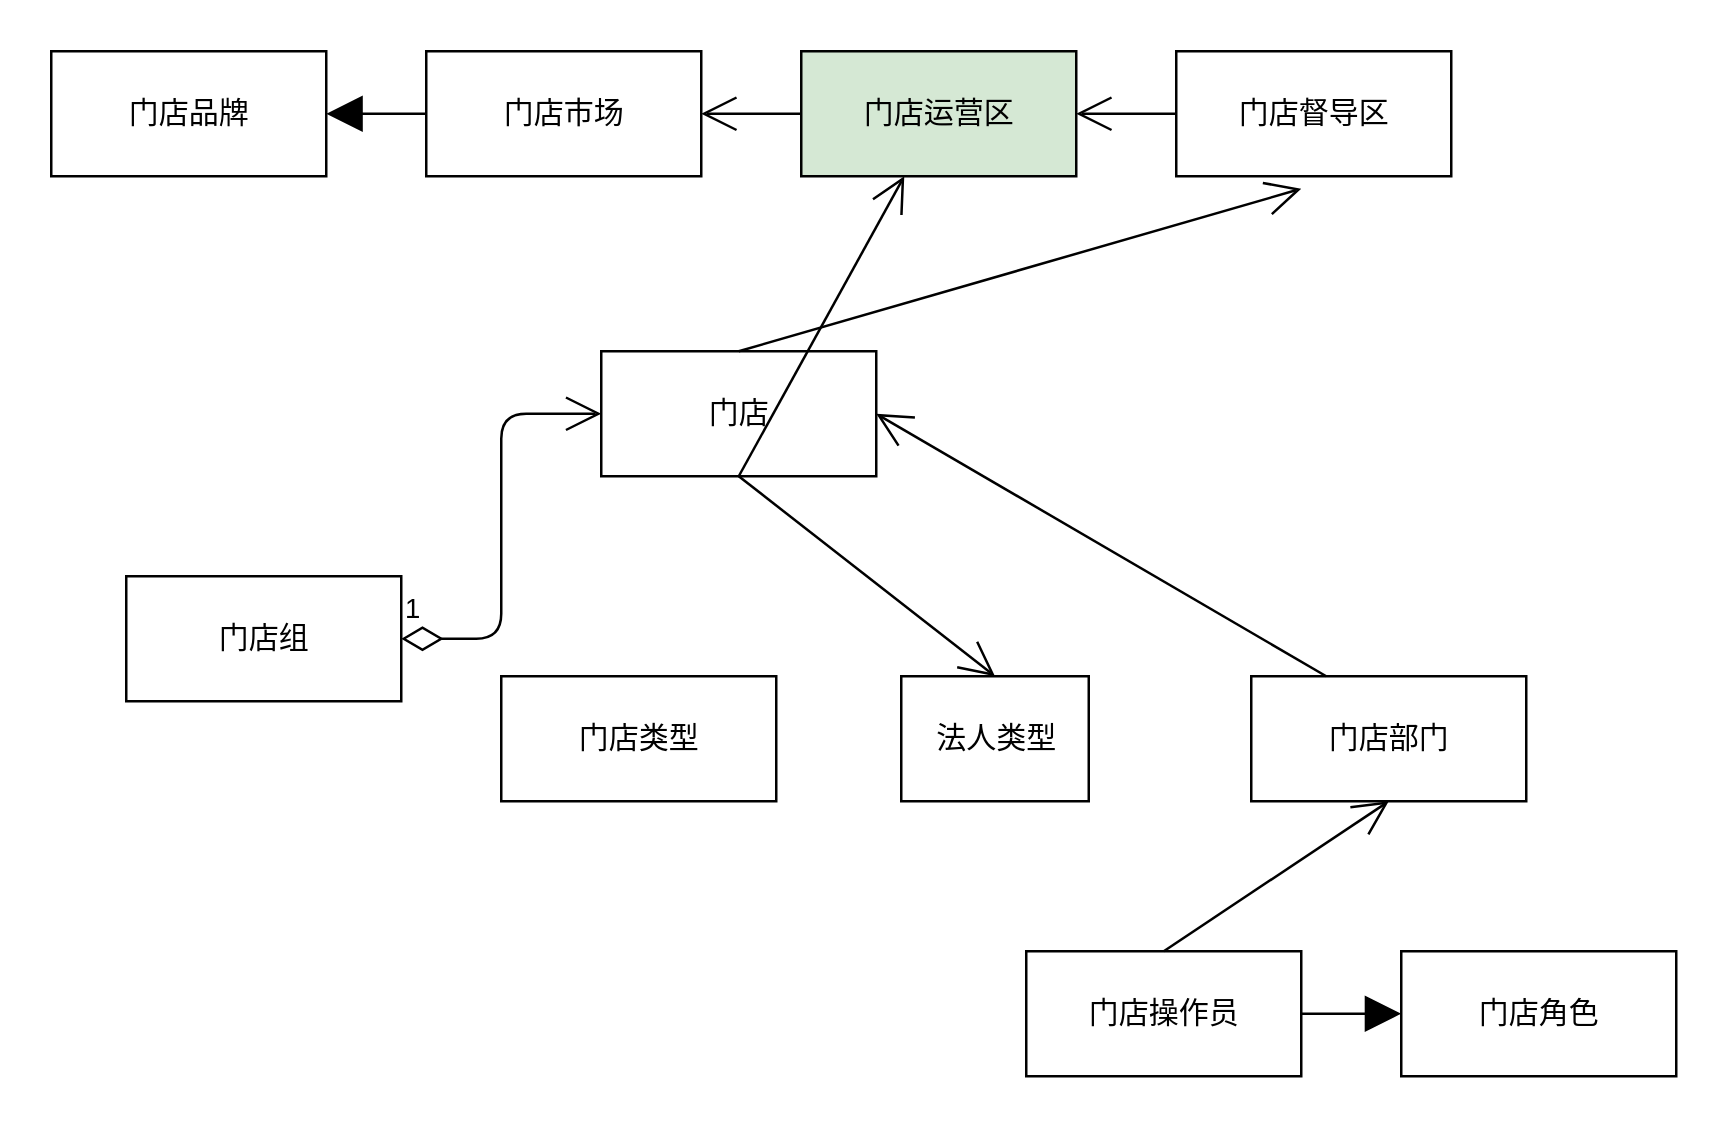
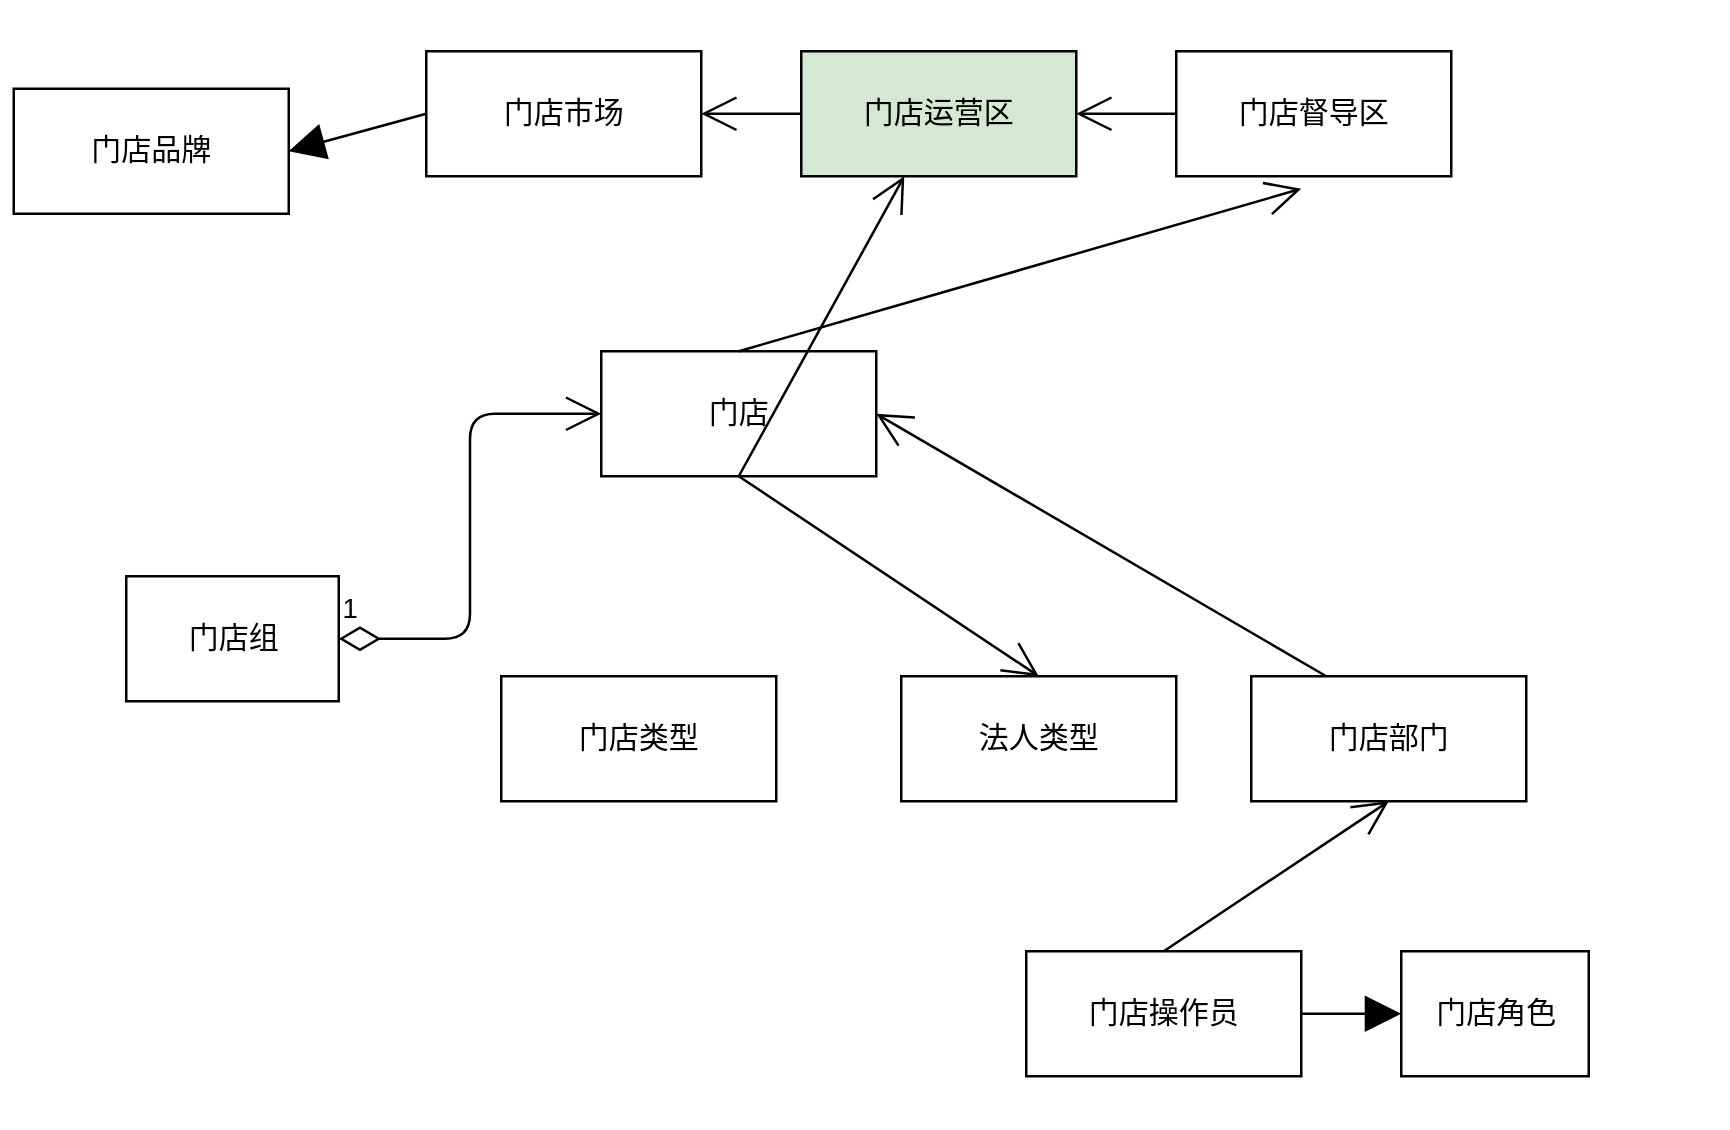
(189, 114) -> (151, 151)
(264, 639) -> (233, 639)
(995, 739) -> (1039, 739)
(1539, 1014) -> (1495, 1014)
